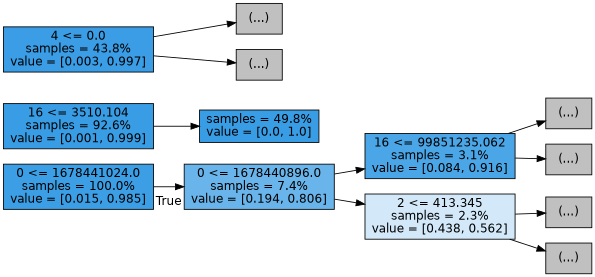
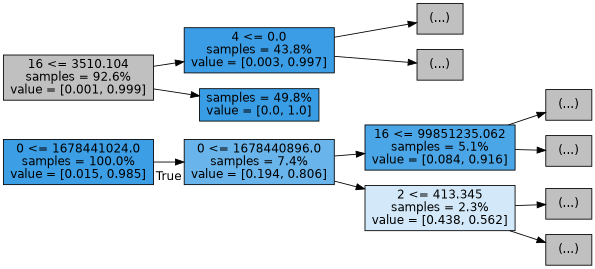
none -> (165, 65)
(78, 126) -> (78, 78)
(440, 156) -> (440, 148)
